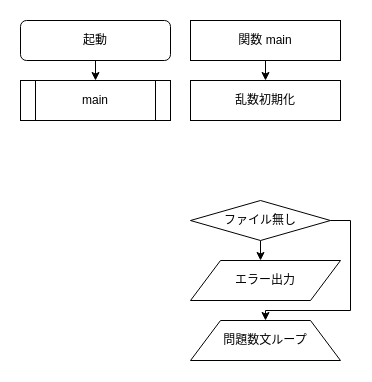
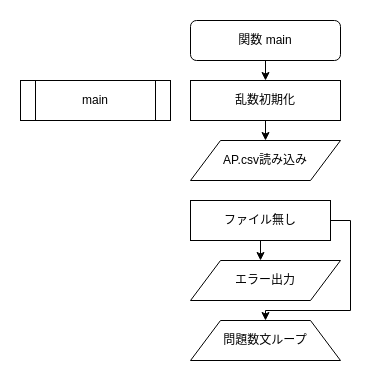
(96, 41) -> none
(266, 41) -> (266, 41)
(96, 67) -> none
none -> (266, 127)
none -> (266, 161)
(261, 221) -> (261, 221)
